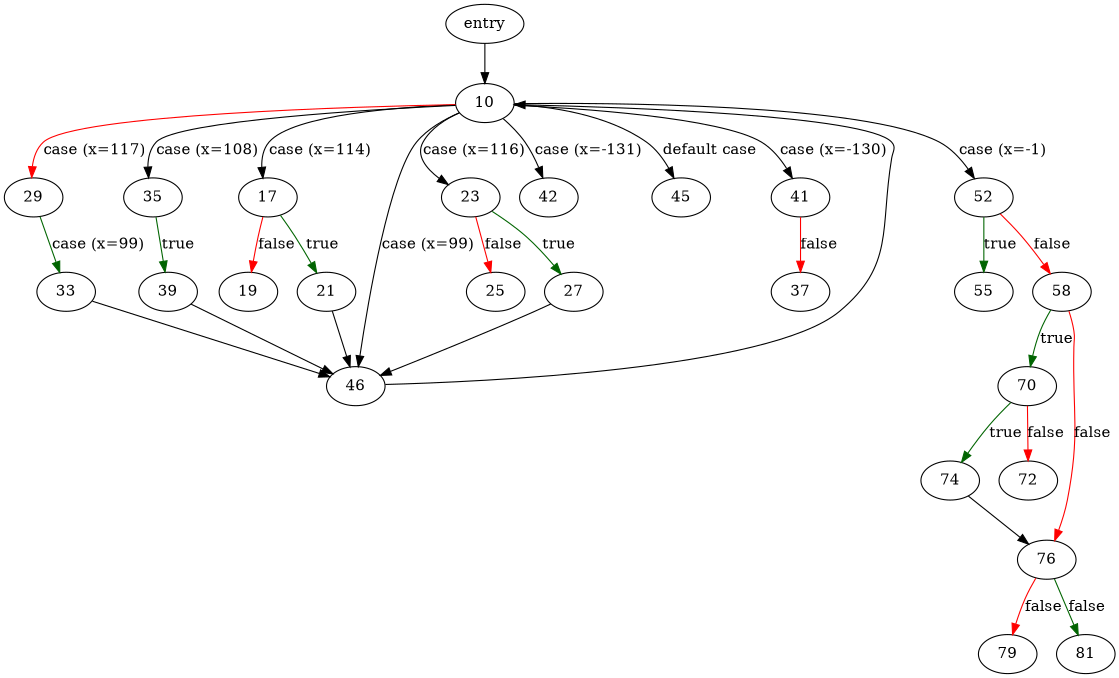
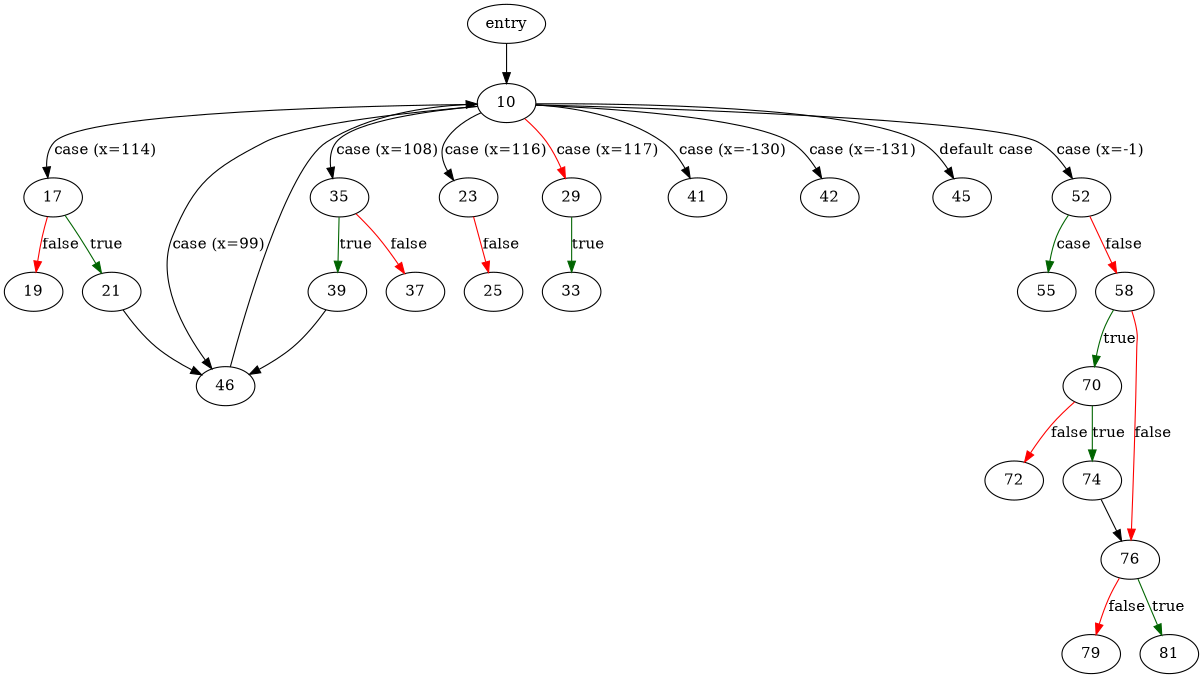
(801, 239) -> (379, 238)
(98, 245) -> (588, 245)
(1001, 245) -> (1074, 245)
(574, 292) -> none
(206, 337) -> none
(1087, 607) -> (1169, 607)
